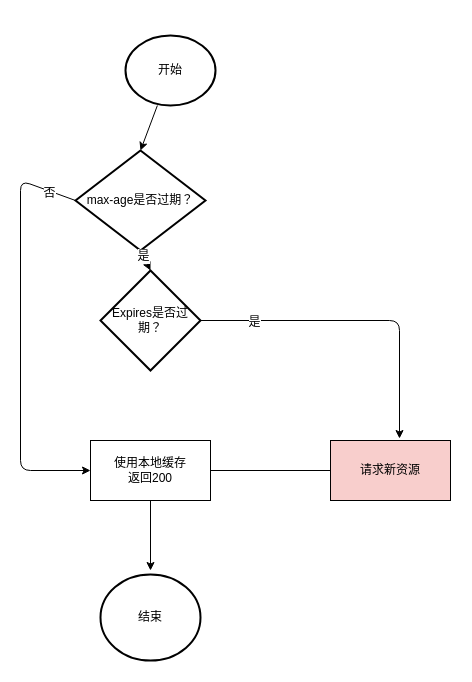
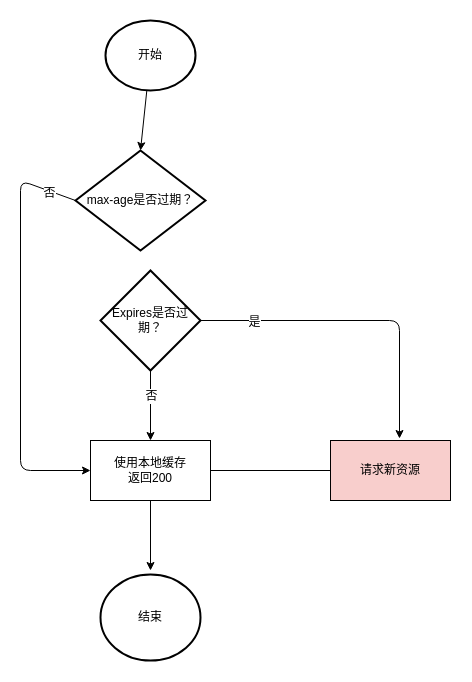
(171, 71) -> (151, 56)
(144, 257) -> none
none -> (151, 402)
